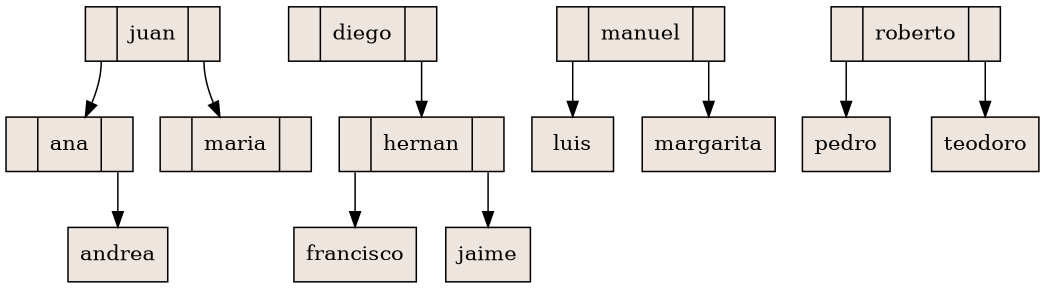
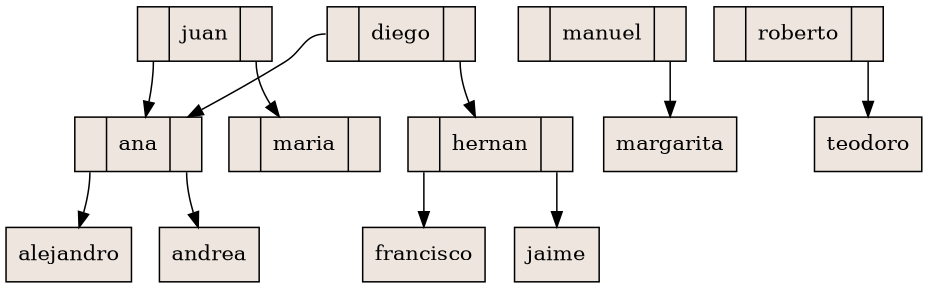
none -> (269, 72)
(573, 144) -> none
(846, 144) -> none
none -> (69, 255)
